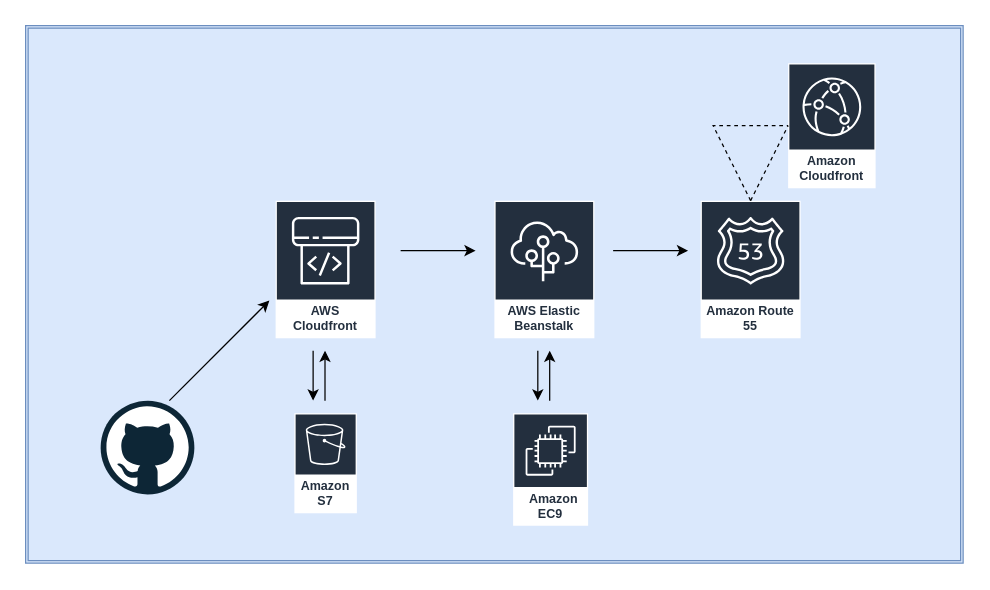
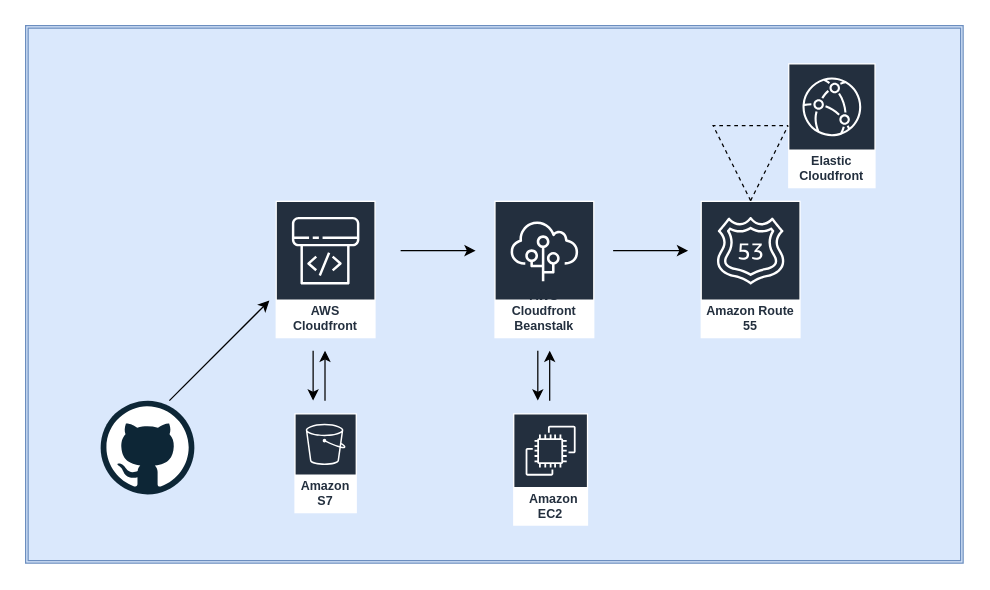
(832, 168) -> (832, 168)
(544, 318) -> (544, 318)
(551, 513) -> (551, 513)
